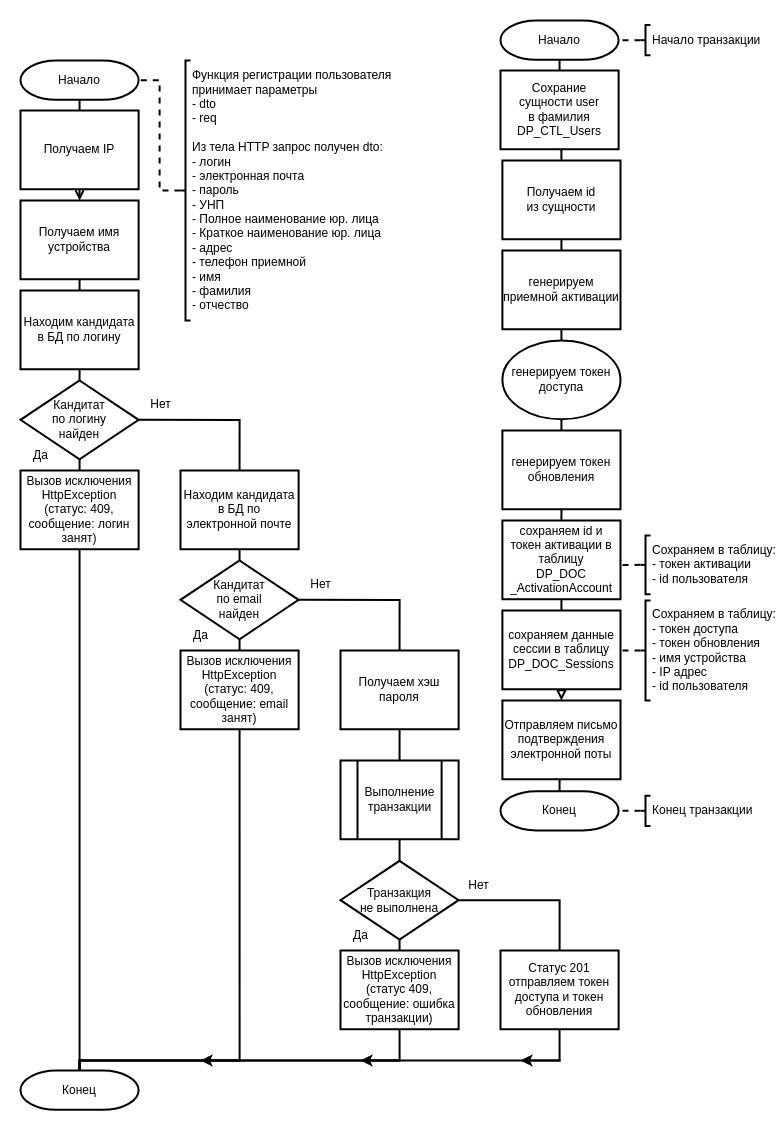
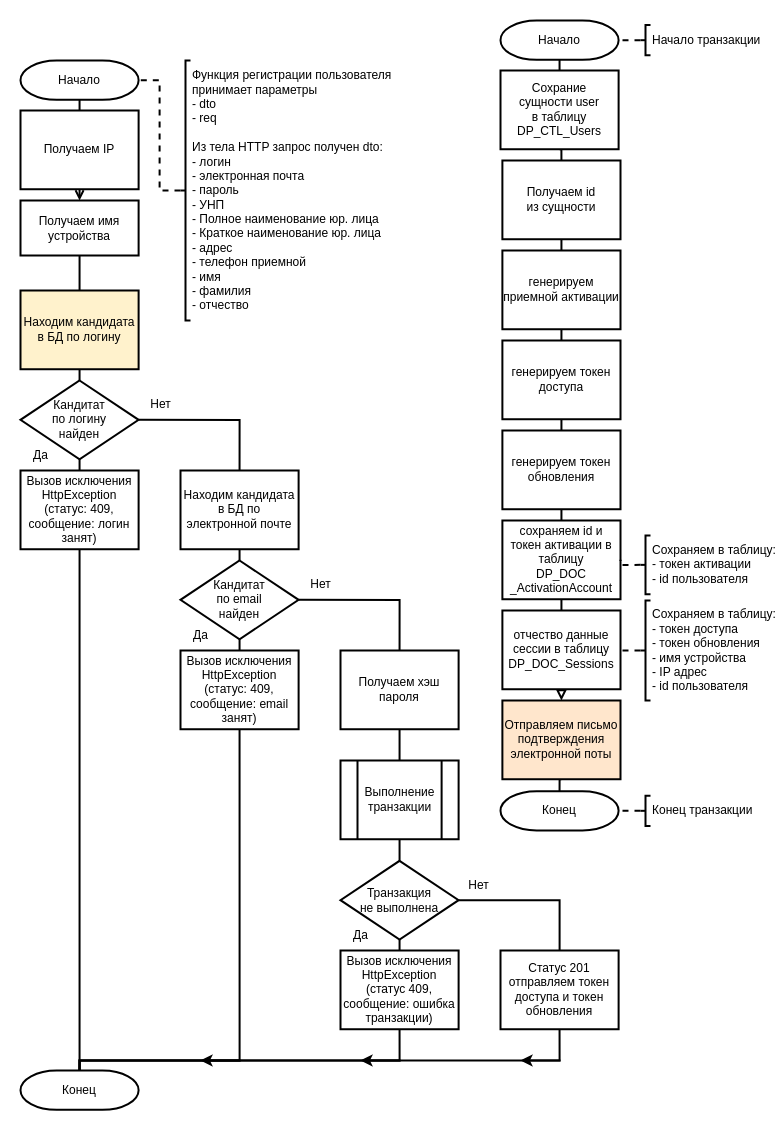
(560, 110) -> (560, 110)
(80, 240) -> (80, 228)
(80, 330) -> (80, 330)
(561, 380) -> (561, 380)
(562, 650) -> (562, 650)
(561, 740) -> (561, 740)
